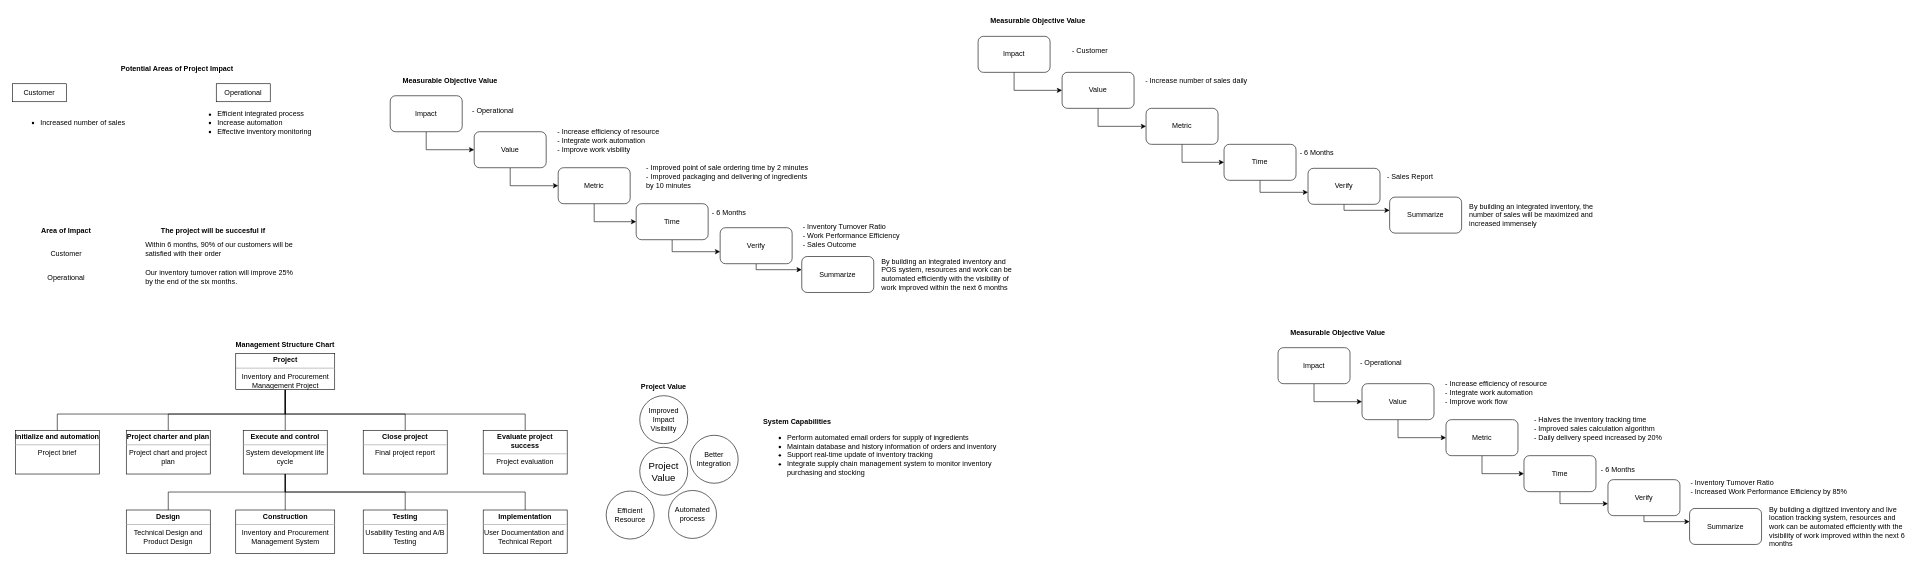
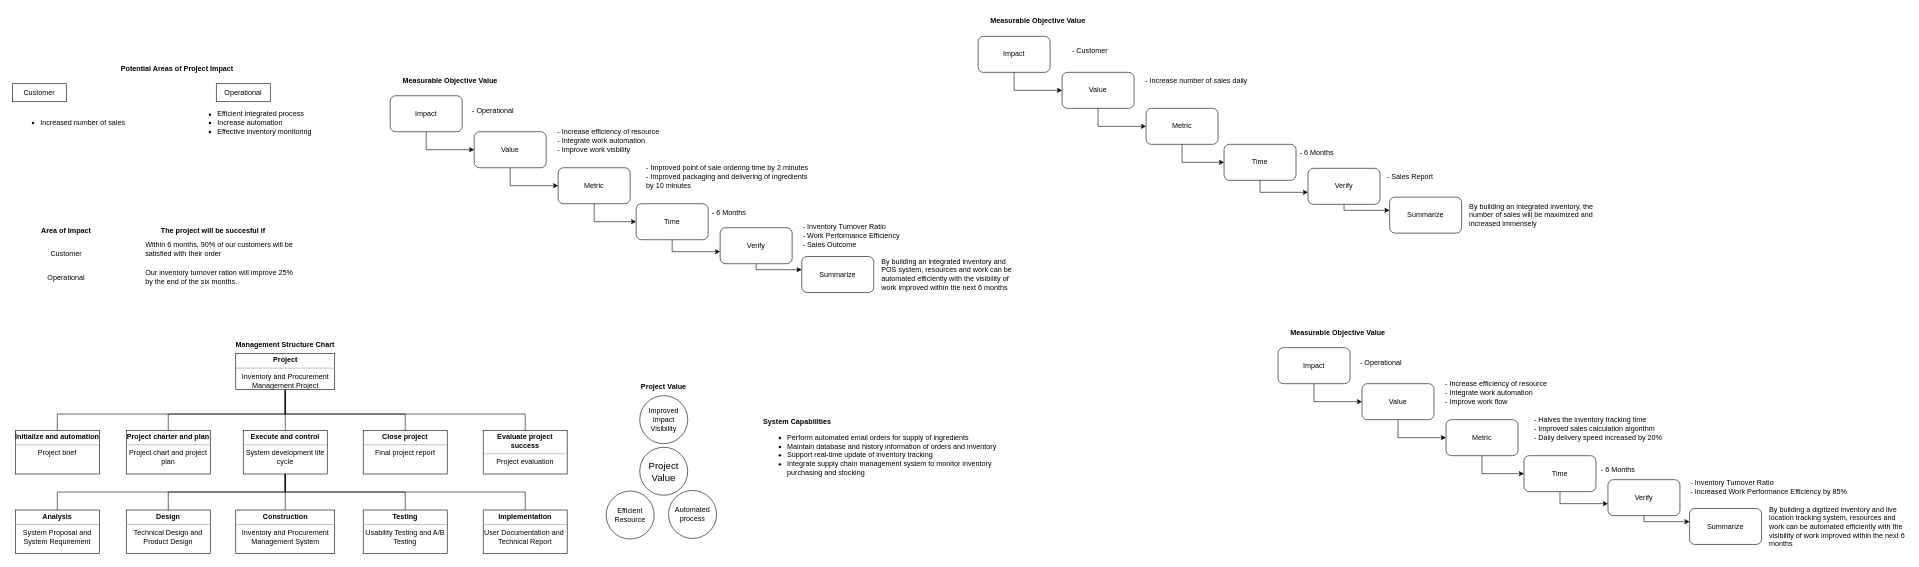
(714, 459) -> none
none -> (57, 499)
none -> (57, 532)
